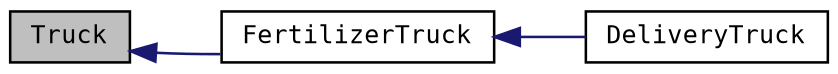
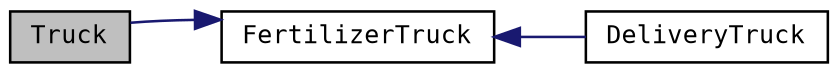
(189, 54) -> (162, 21)
